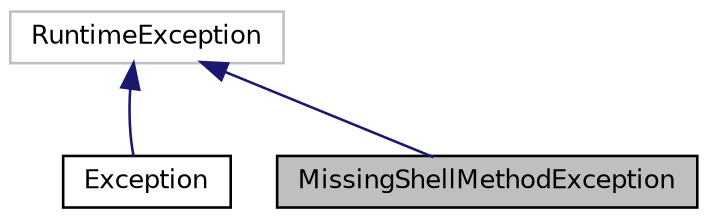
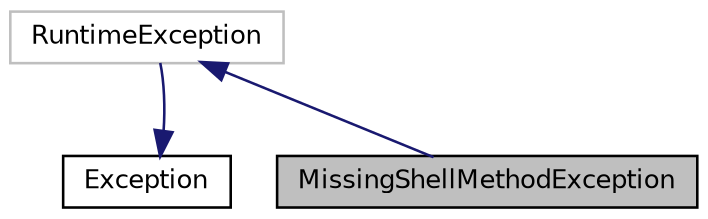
(130, 123) -> (164, 97)
